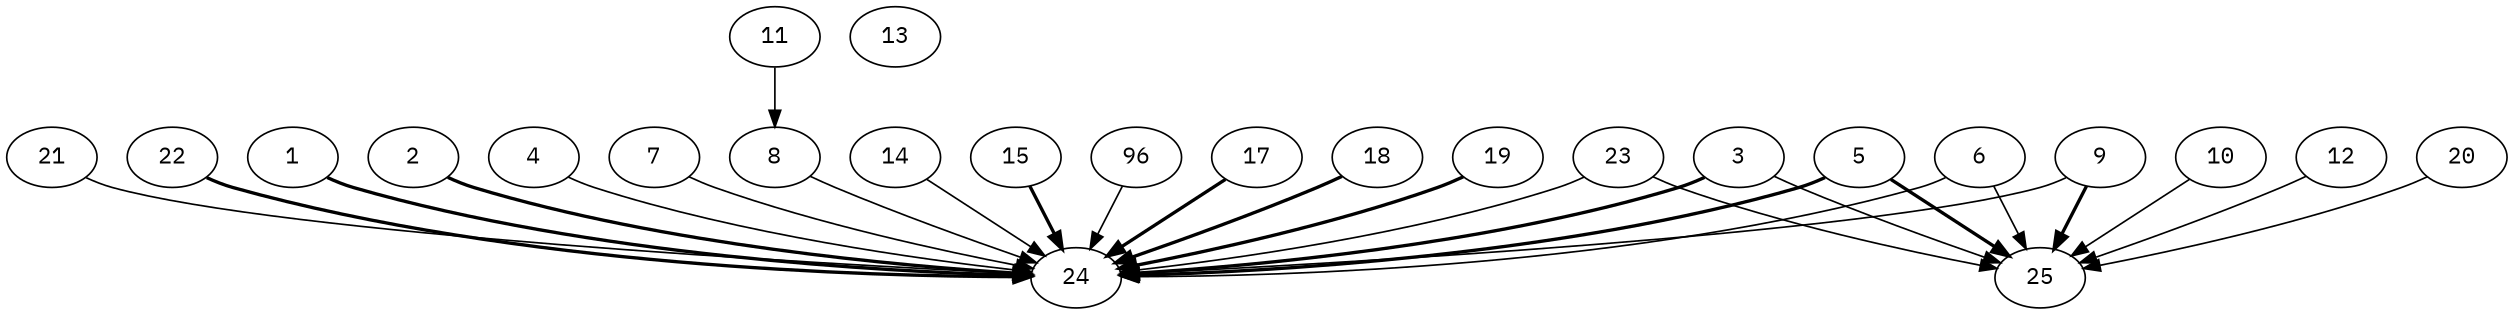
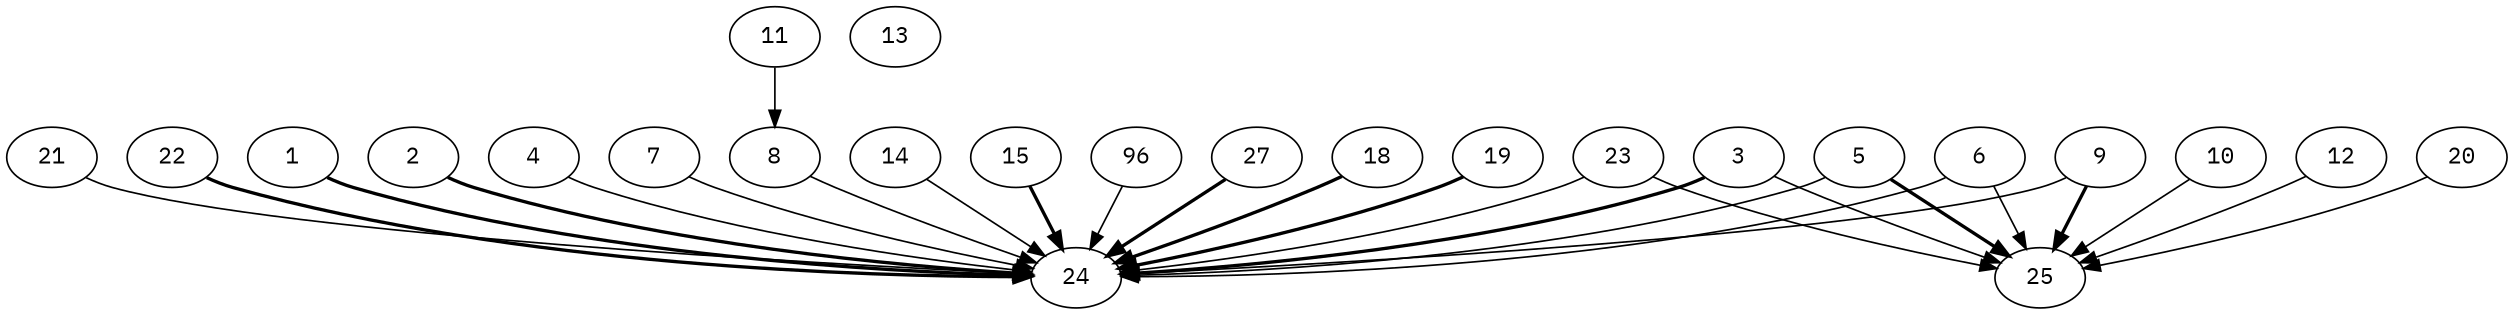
(1257, 157) -> (1257, 157)
(1588, 234) -> (1588, 234)
